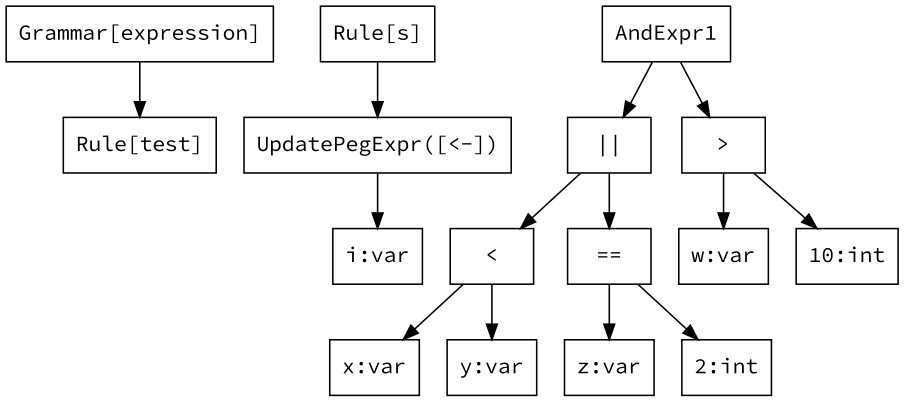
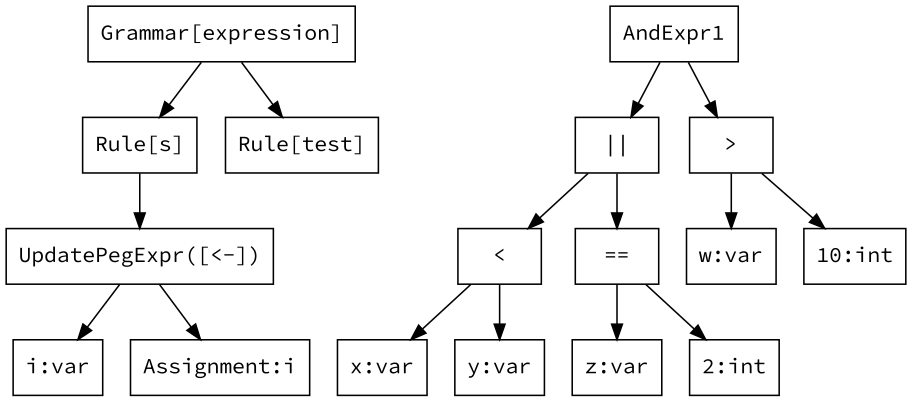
none -> (185, 84)
none -> (220, 368)
